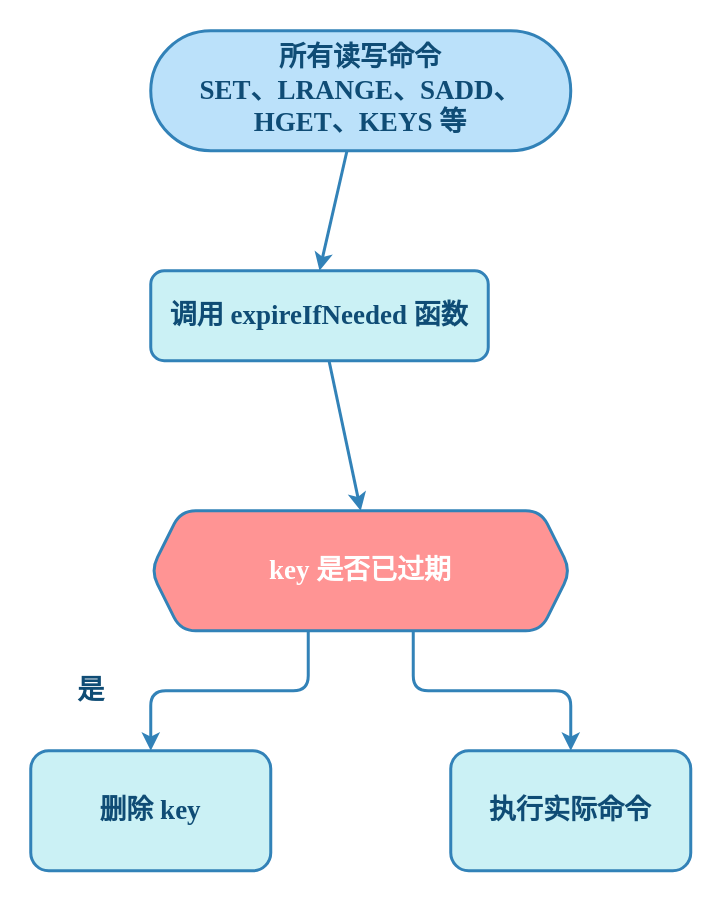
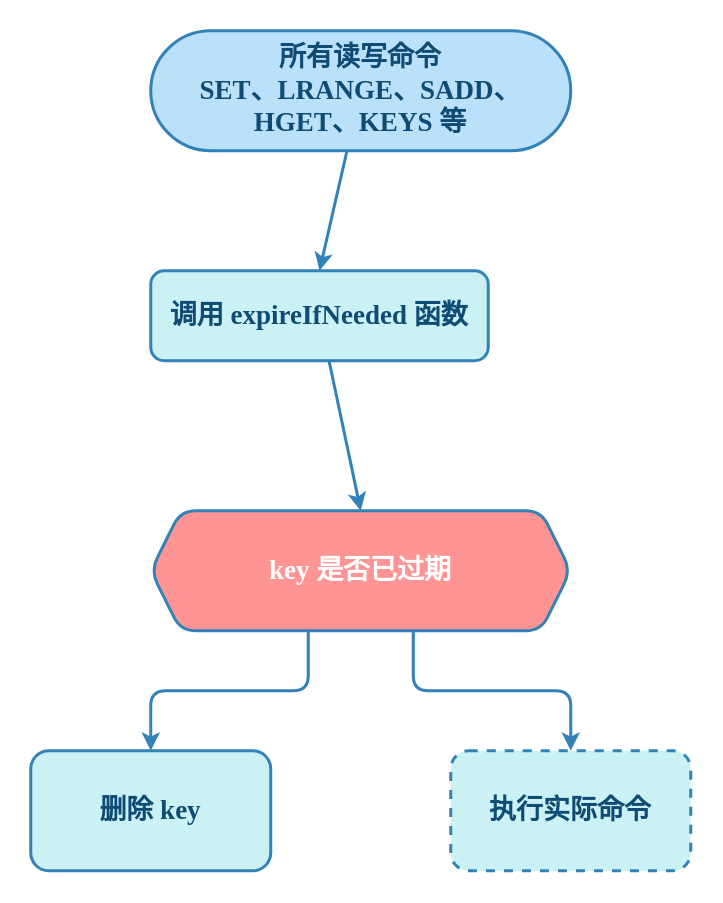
(91, 691) -> none
(571, 811) -> (571, 811)
